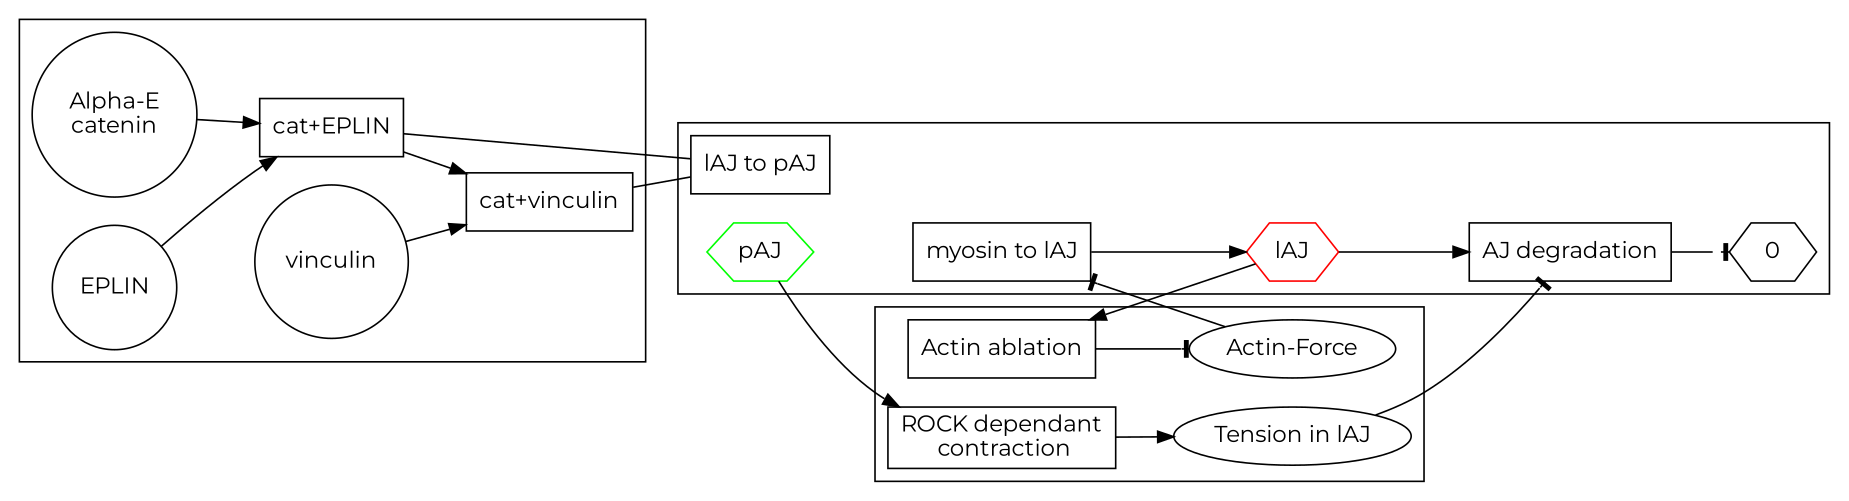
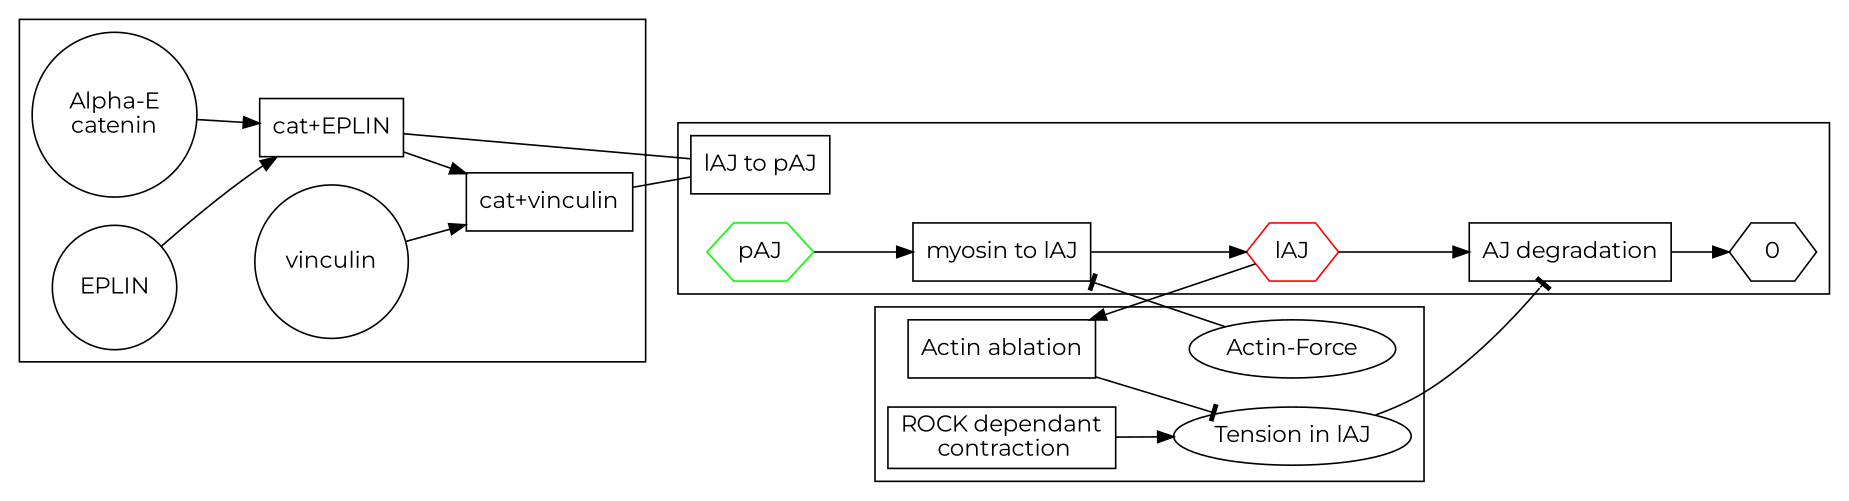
(1692, 252) -> (1692, 252)
(825, 346) -> (855, 252)
(1138, 349) -> (1152, 394)
